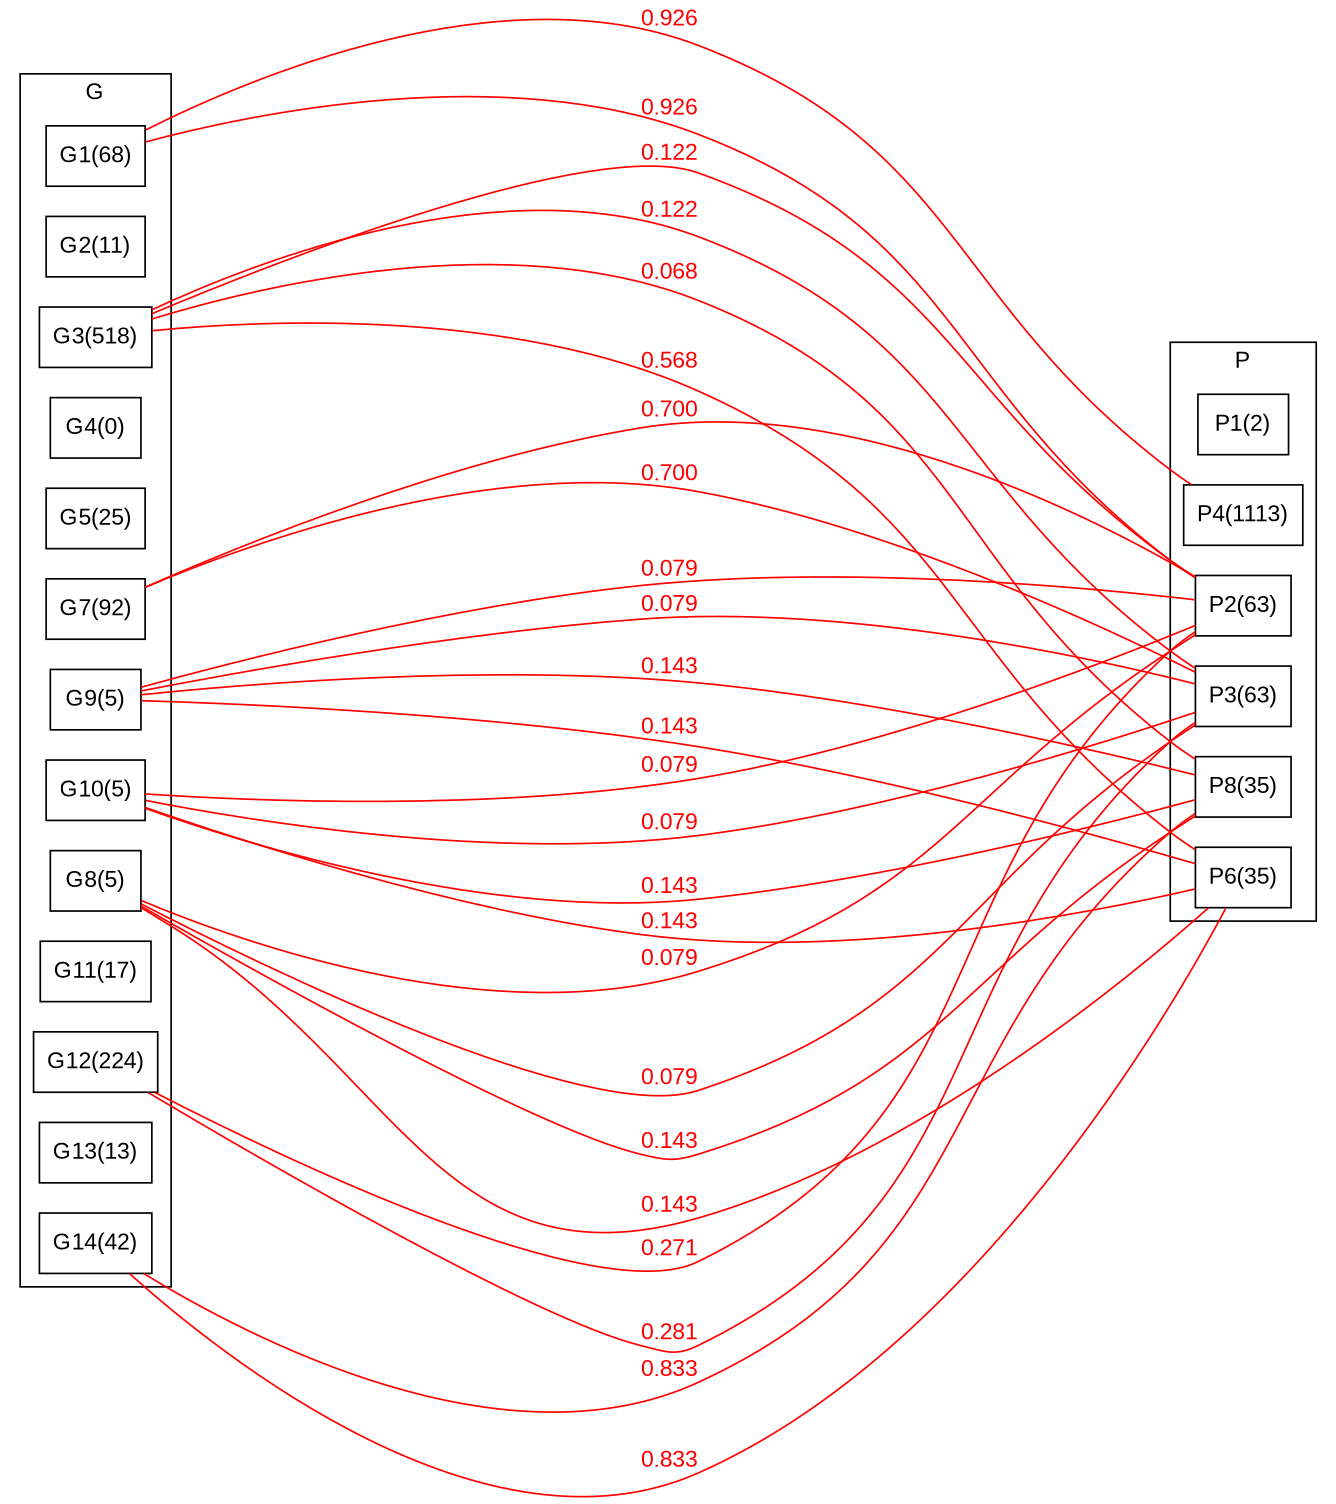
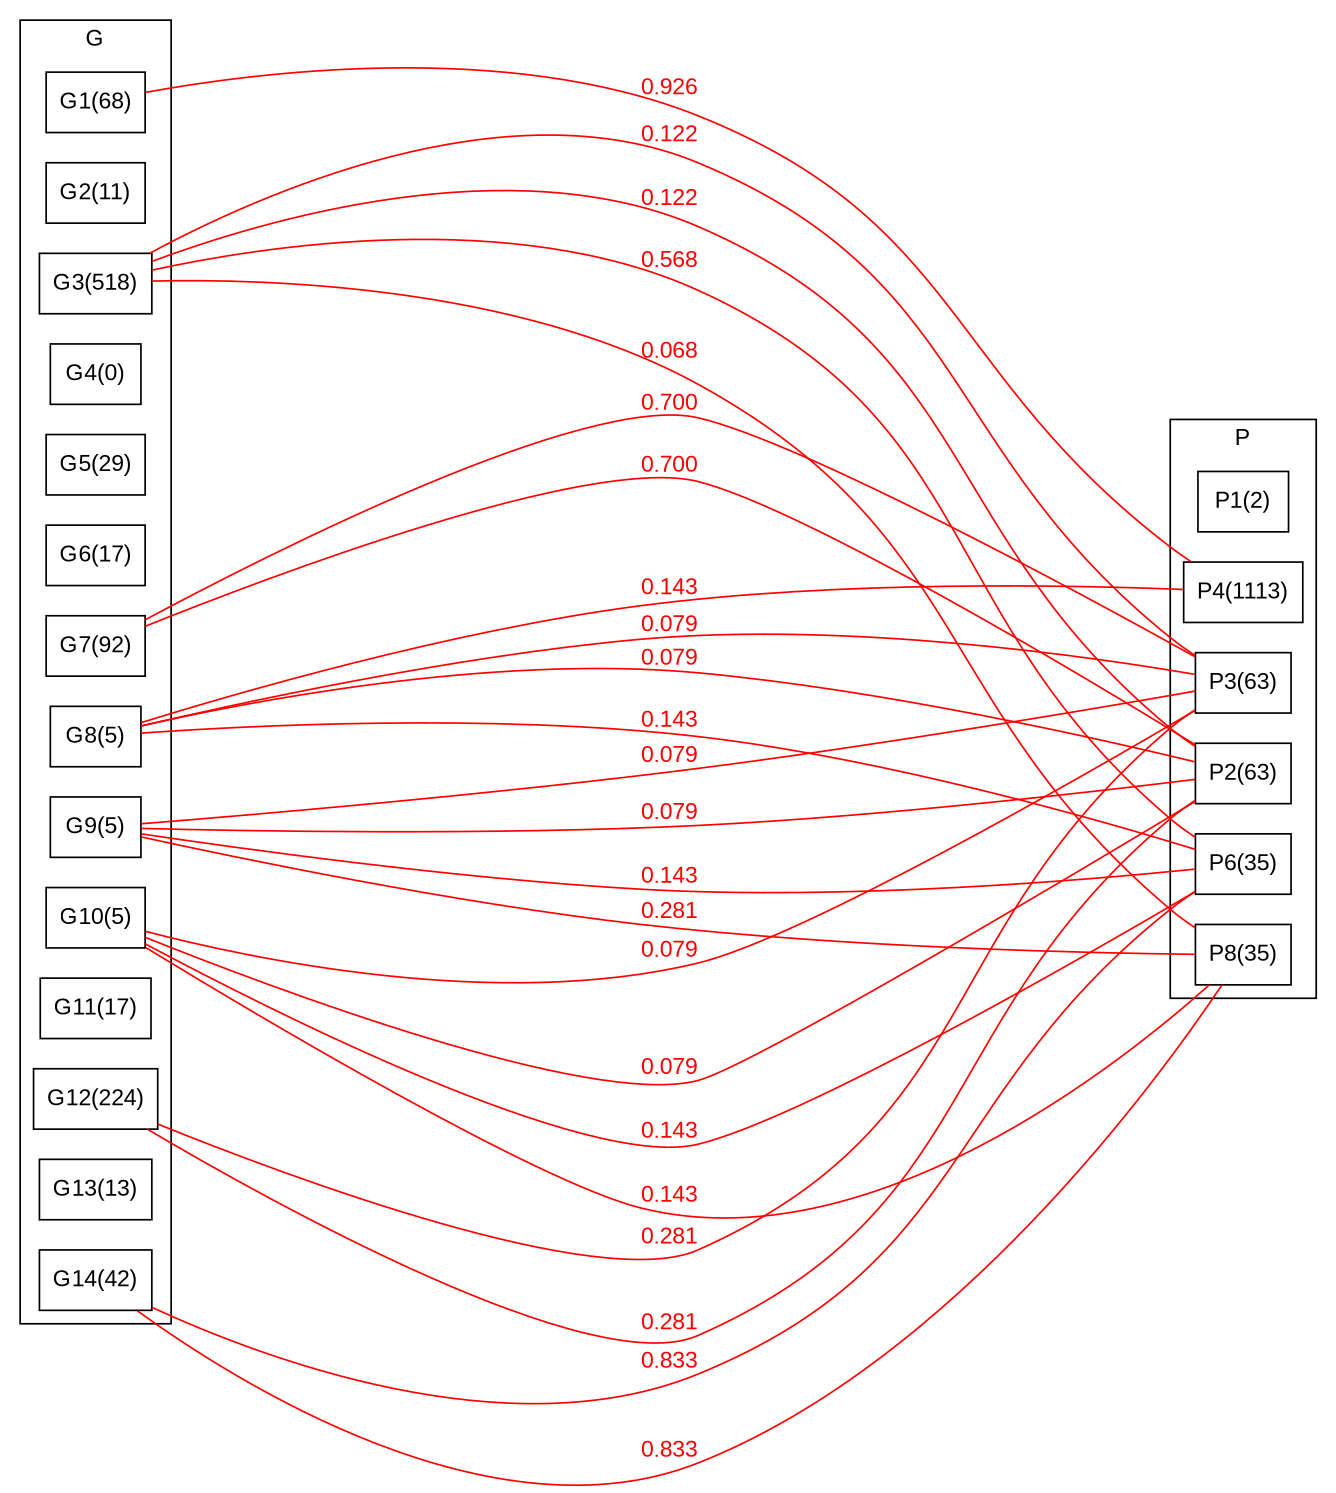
(749, 158) -> none
(96, 518) -> (96, 465)
none -> (96, 555)
(669, 667) -> (669, 912)
(693, 1156) -> (655, 604)
(669, 1249) -> (669, 1323)
